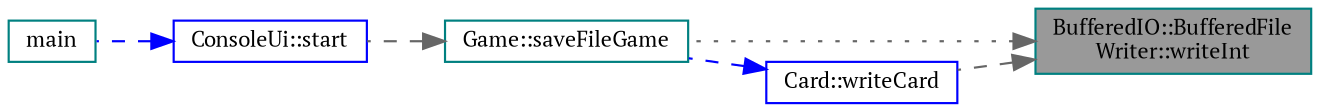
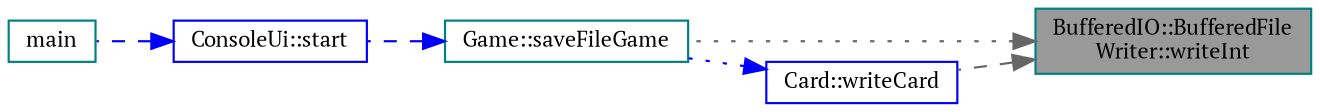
(395, 41) -> (395, 41)
(717, 62) -> (717, 62)
